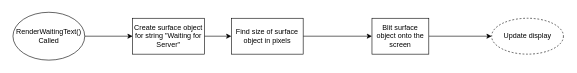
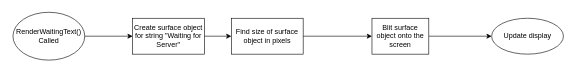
(528, 36) -> (528, 36)
